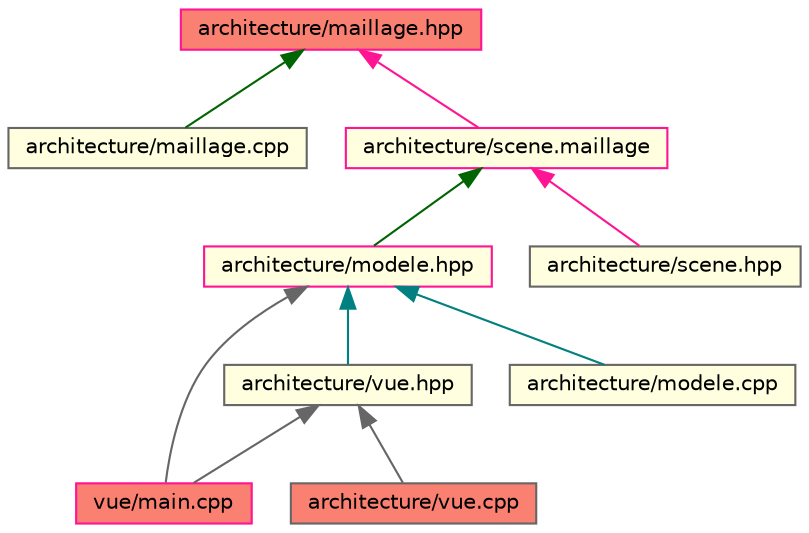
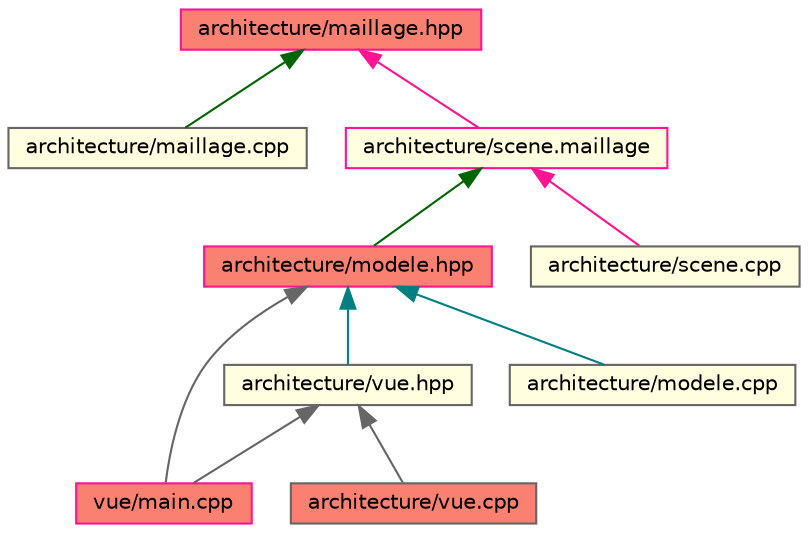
(348, 267) -> (348, 267)
(665, 267) -> (665, 267)
